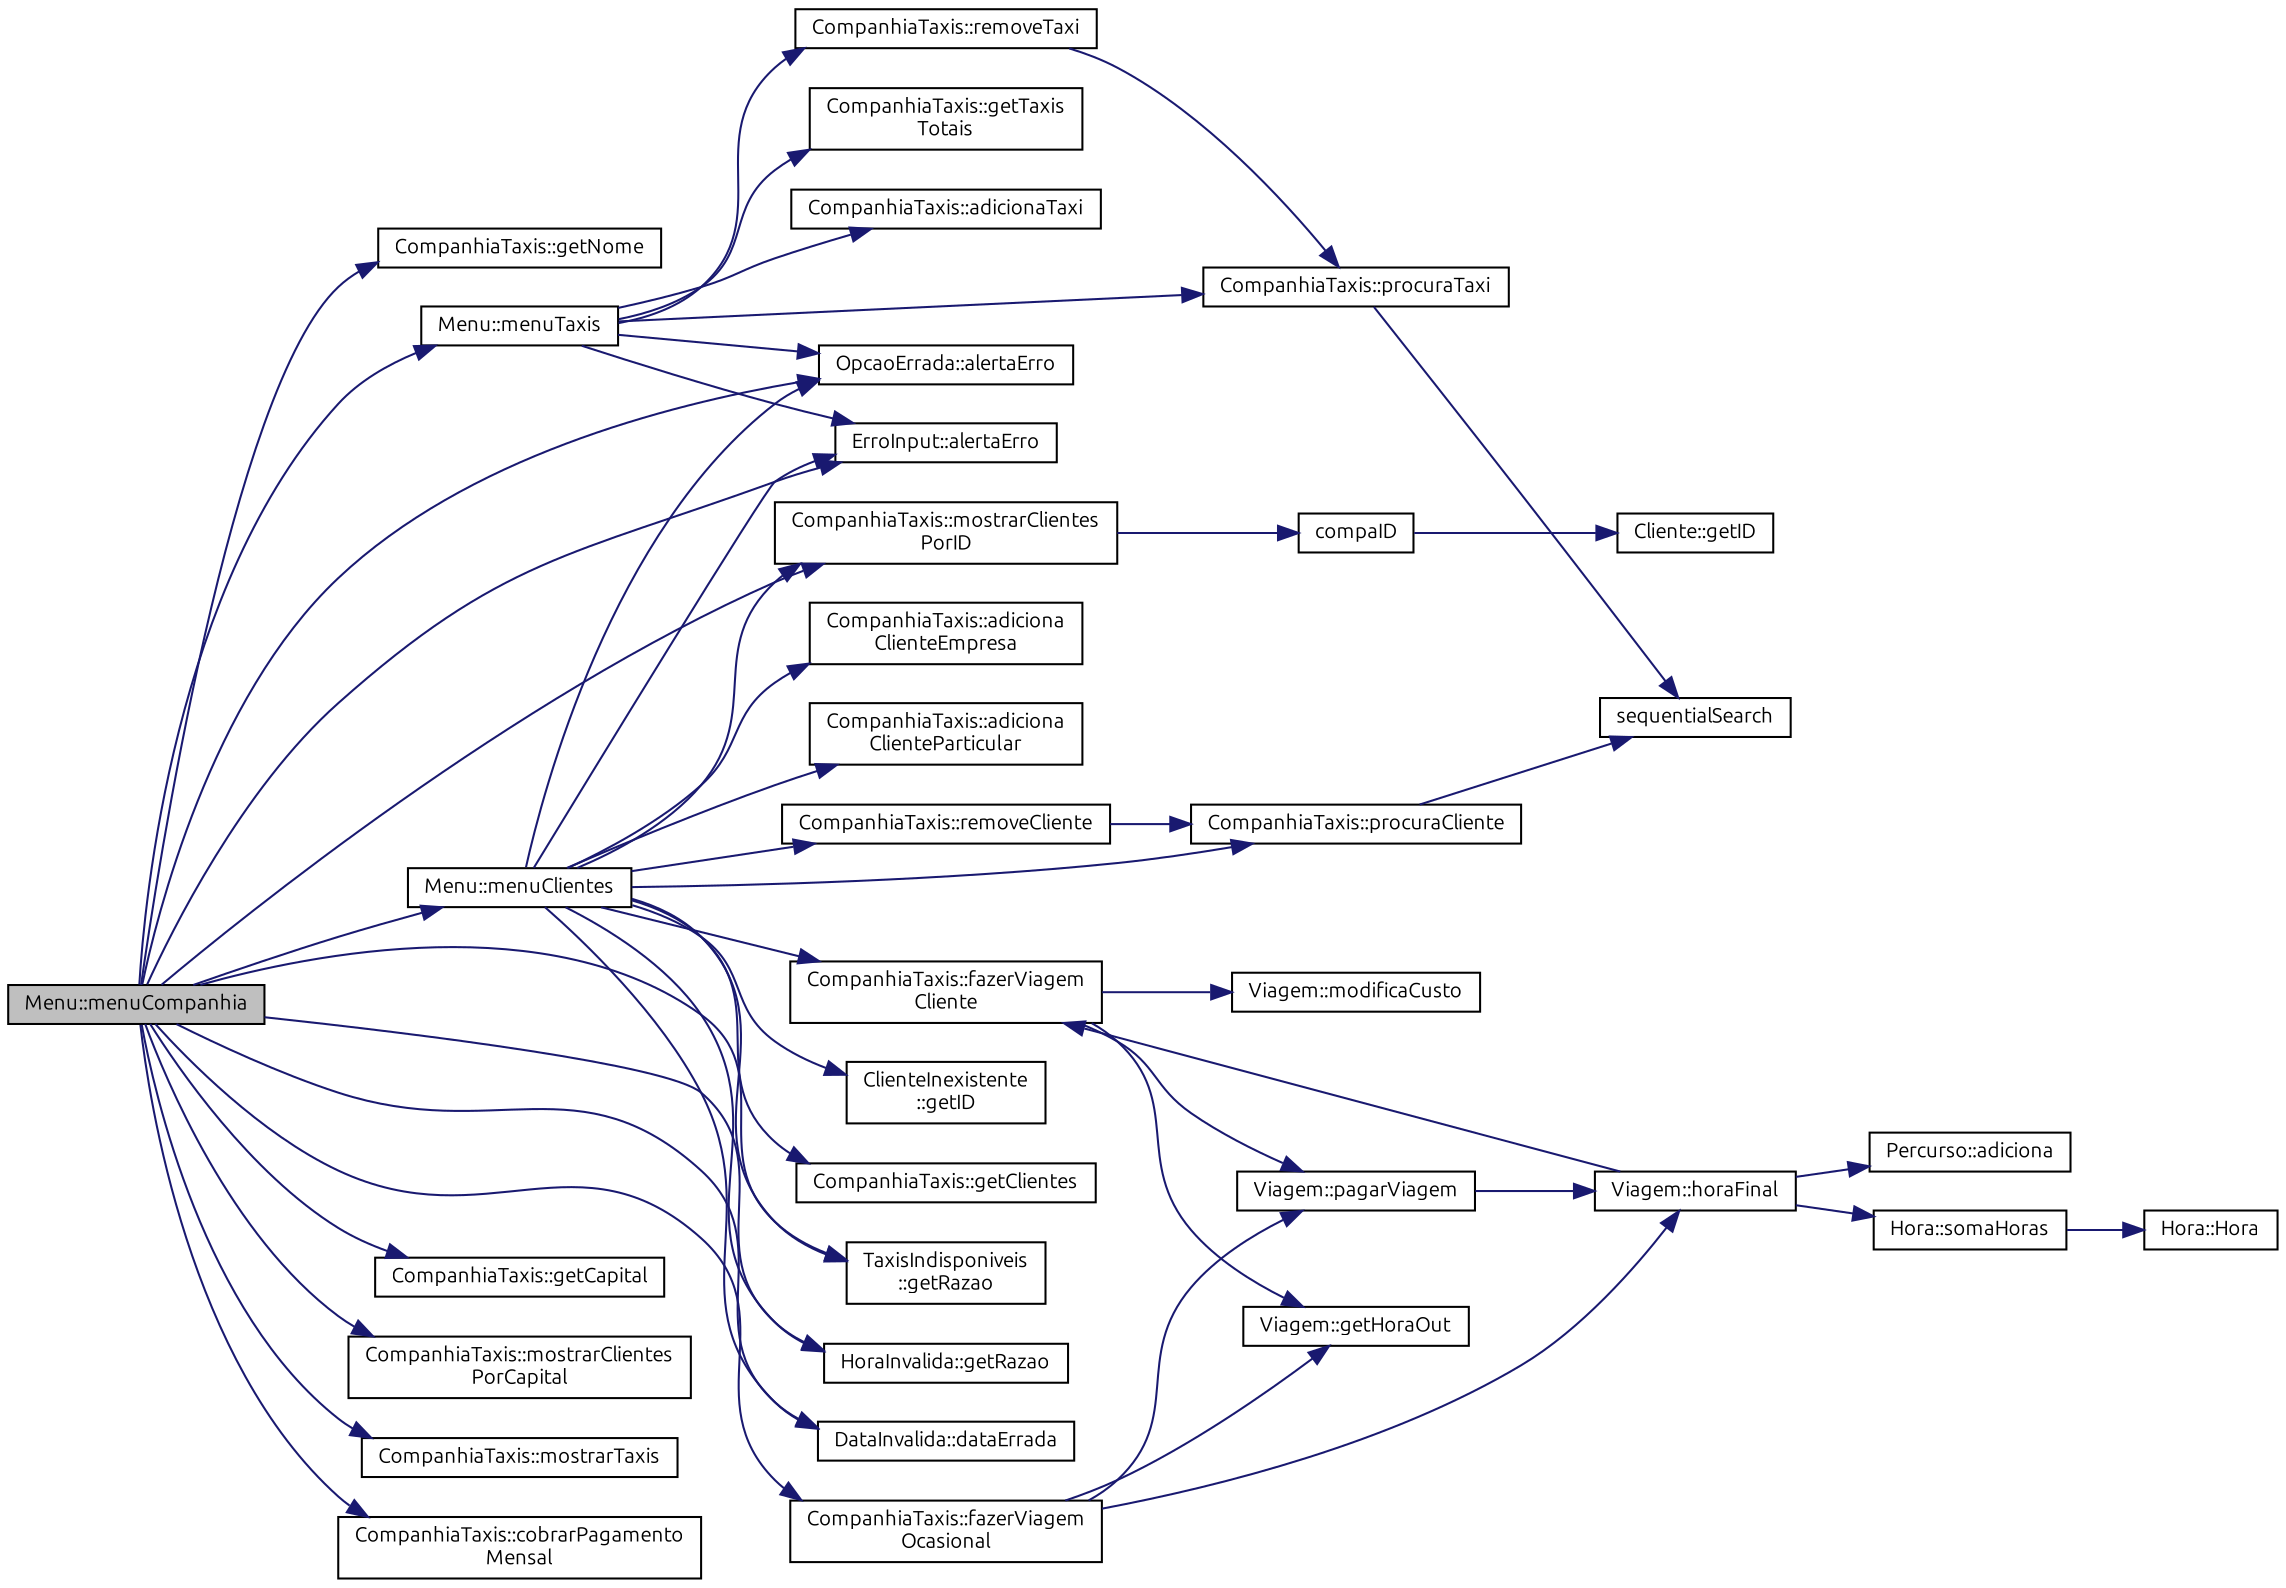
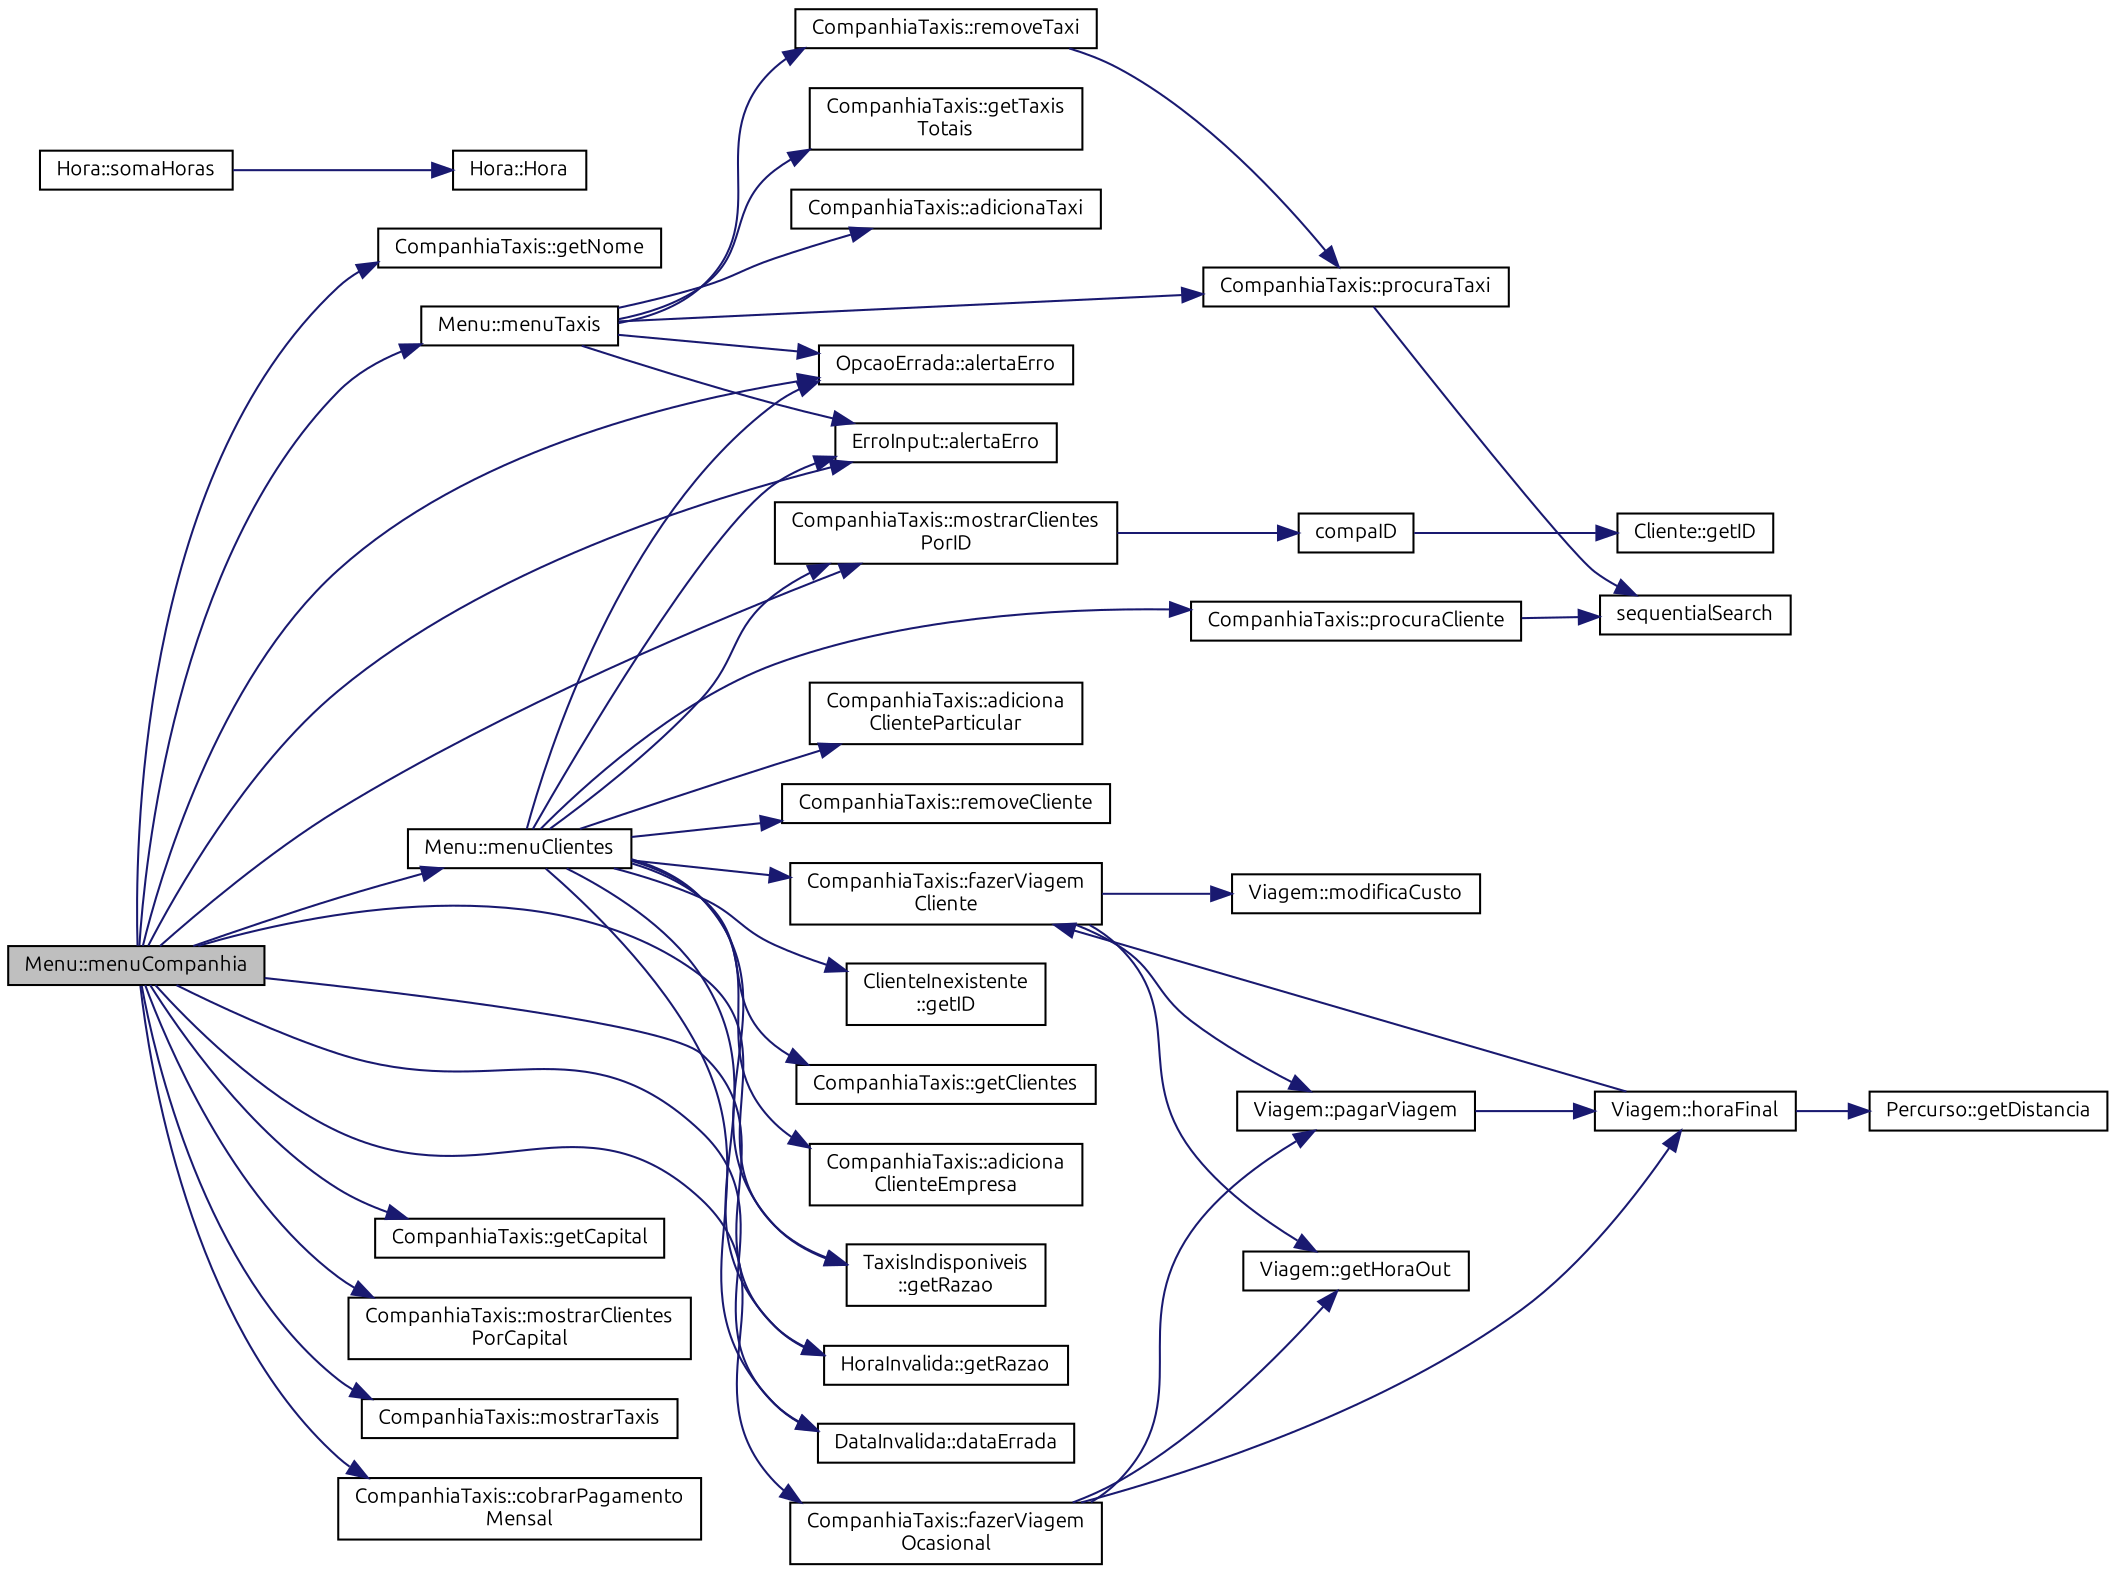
(1140, 824) -> none
(1970, 1152) -> (1988, 1111)
(1825, 1209) -> none
